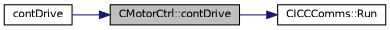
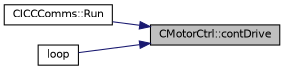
(38, 15) -> (58, 55)
(253, 15) -> (126, 24)
